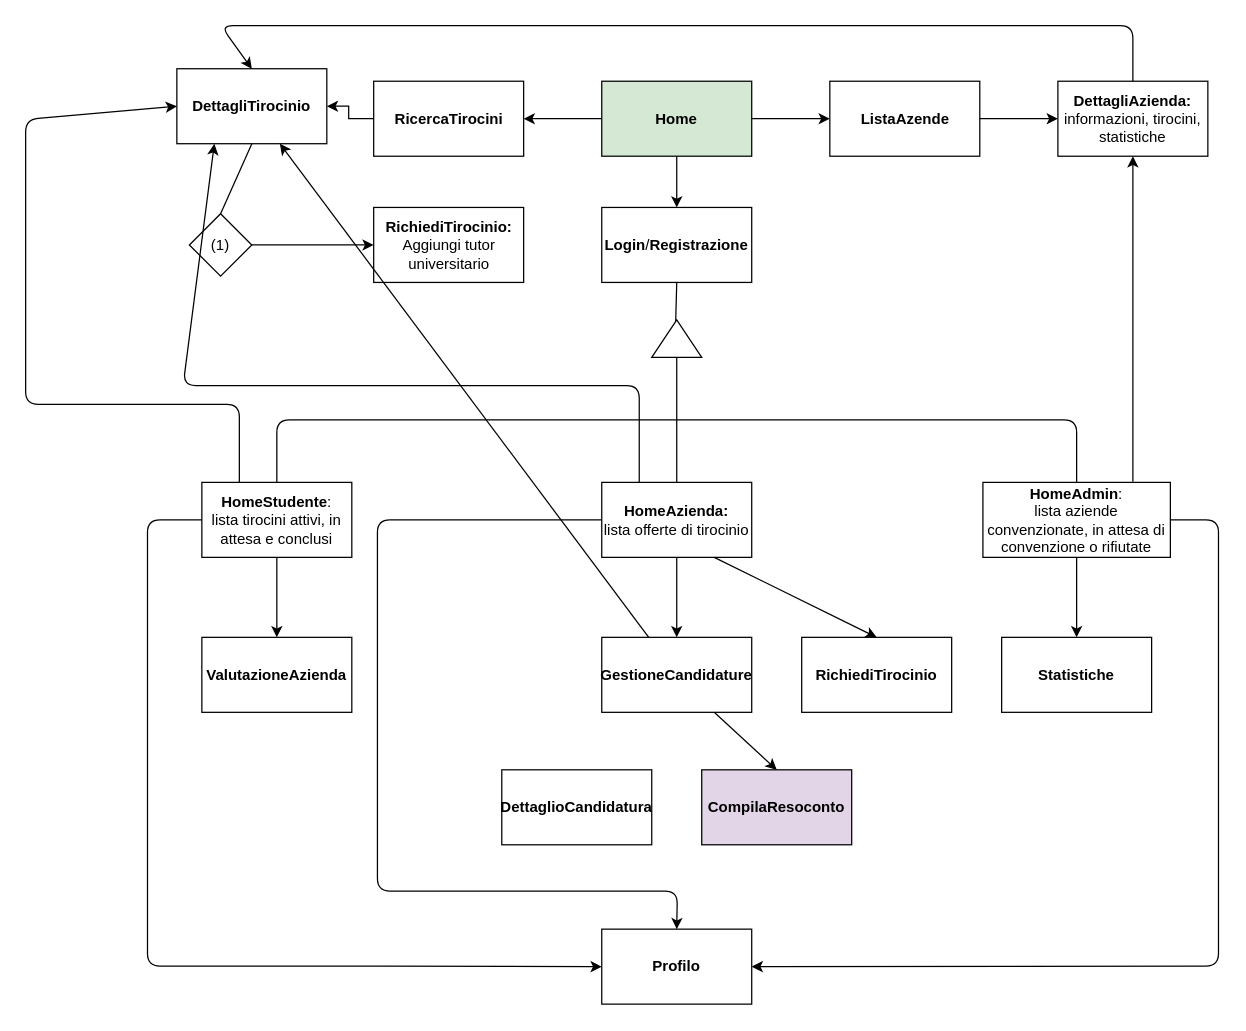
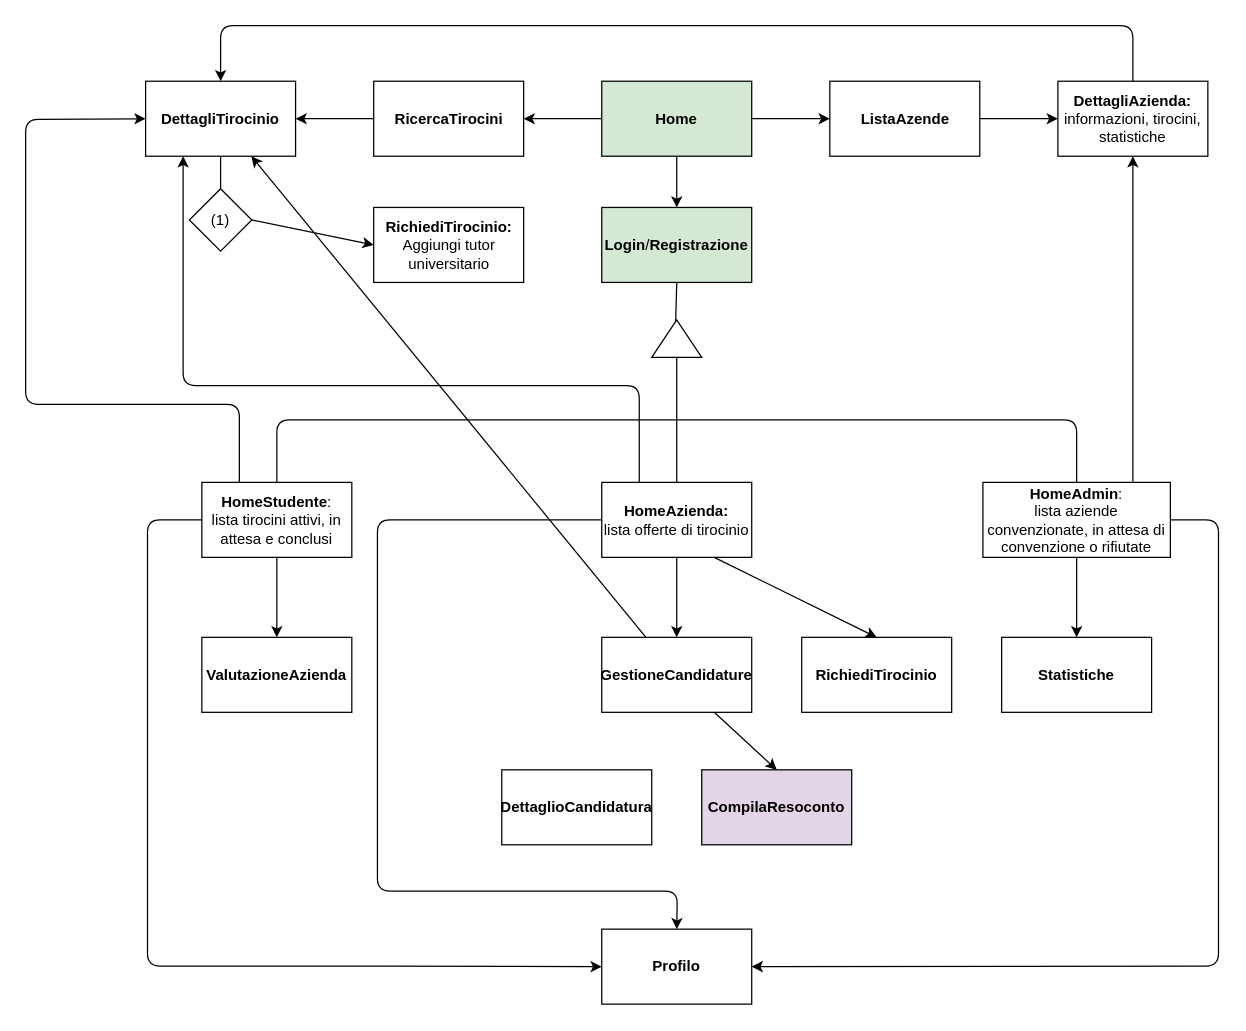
(252, 106) -> (221, 119)
(221, 245) -> (221, 220)
(677, 245) -> (677, 245)
